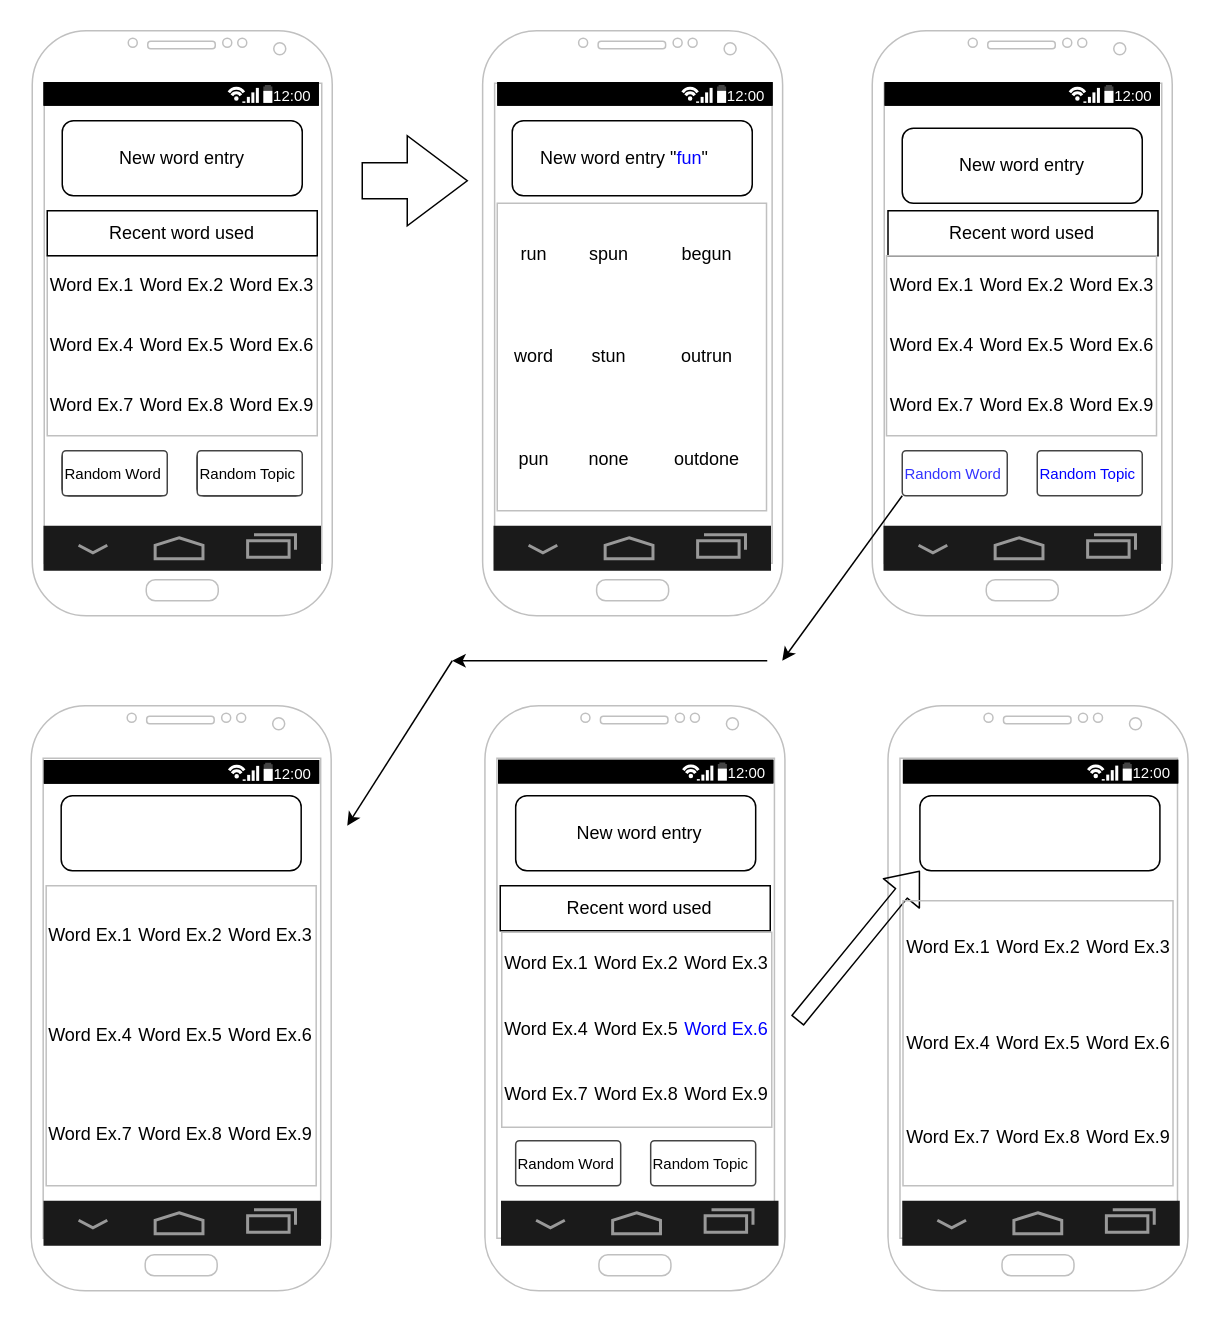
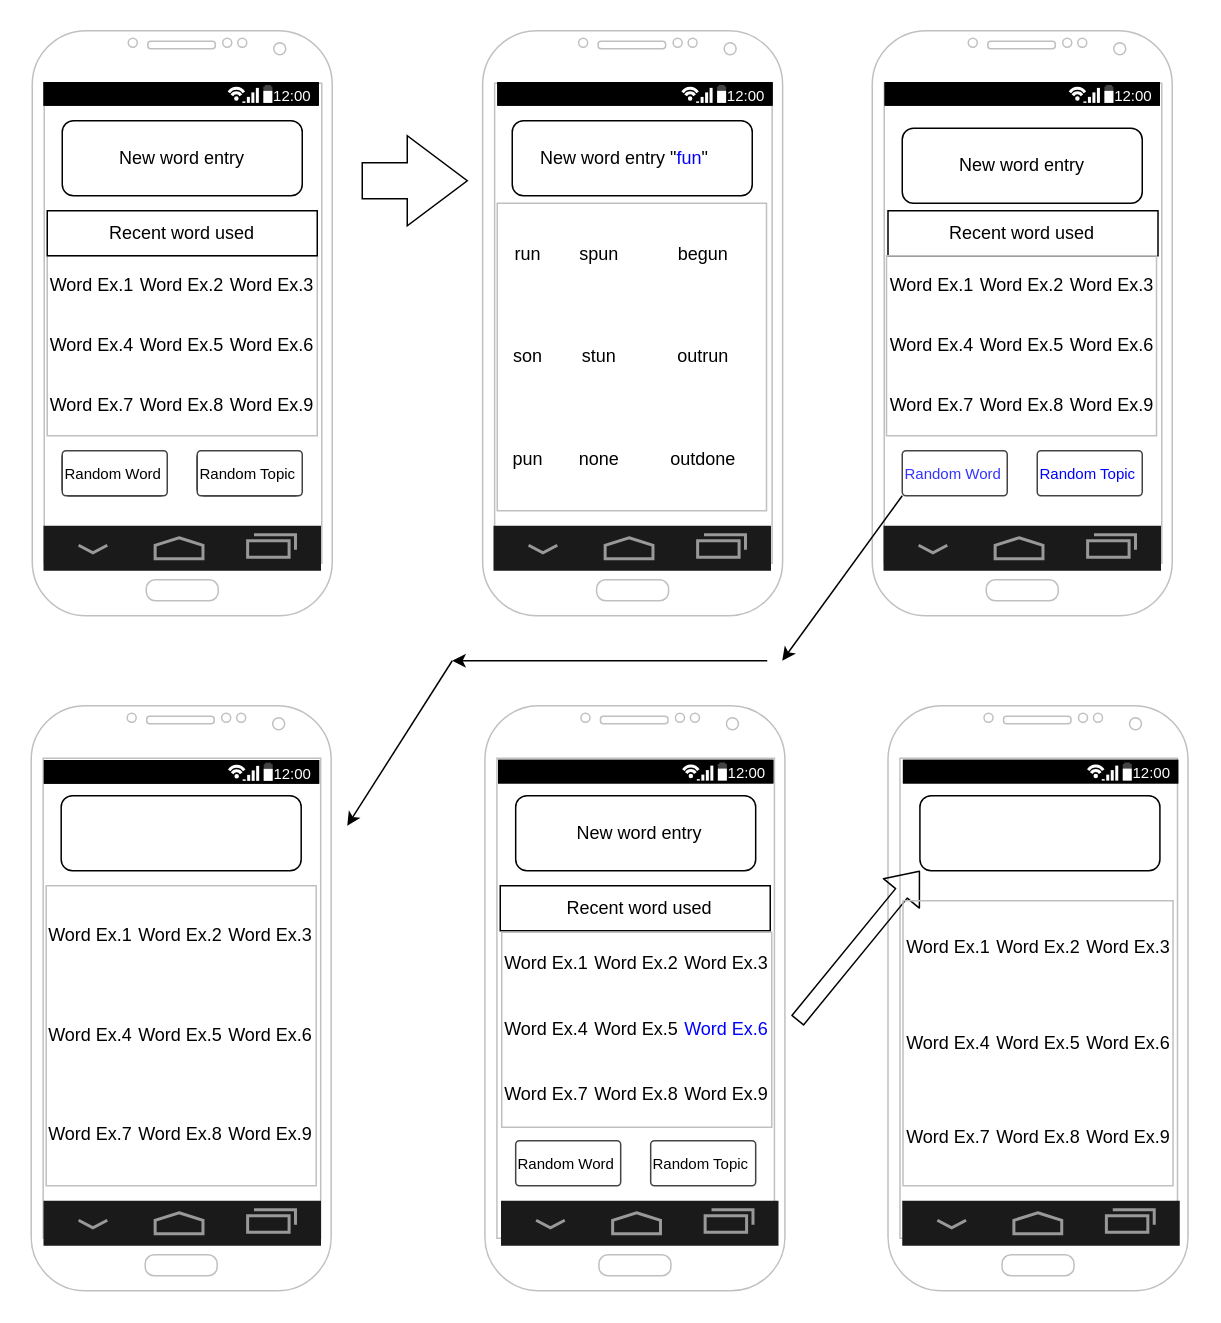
(568, 236) -> (568, 236)
